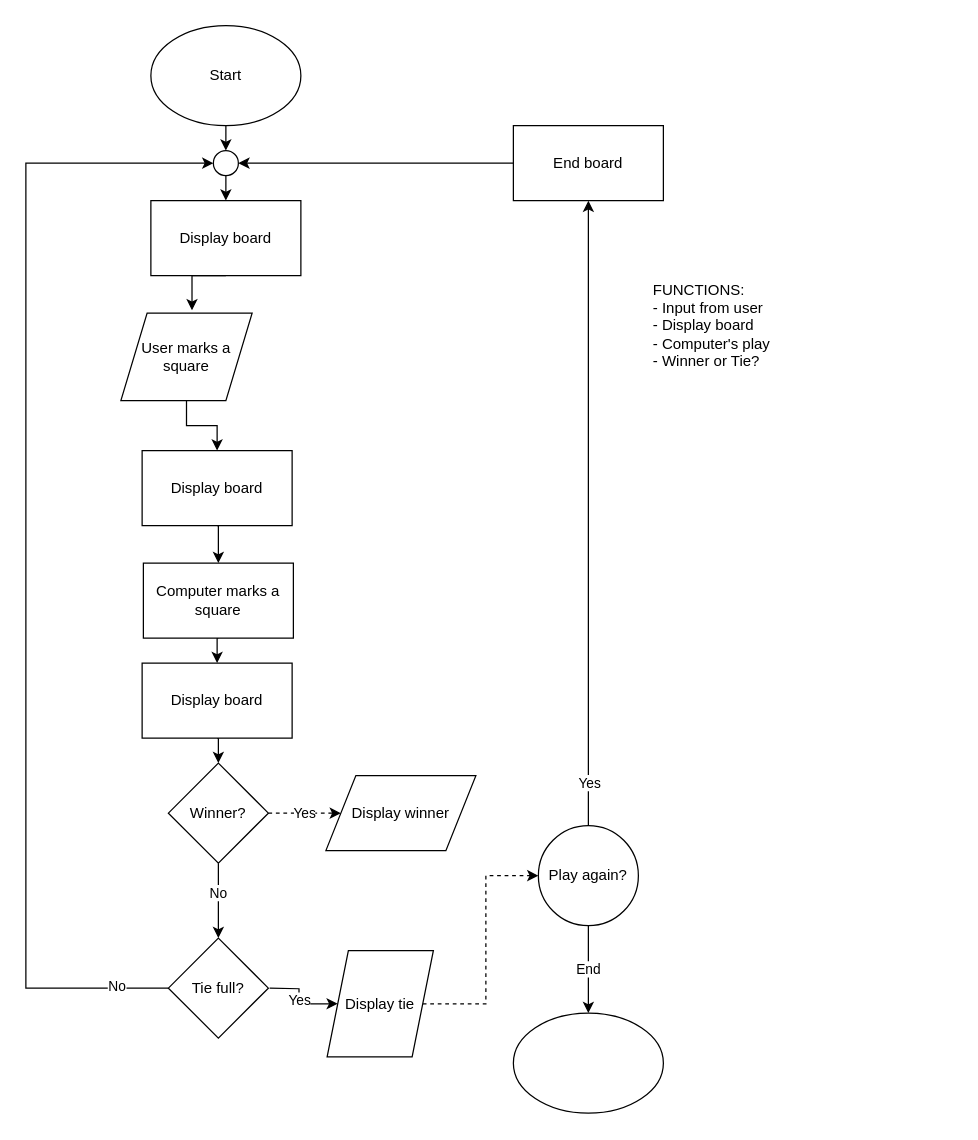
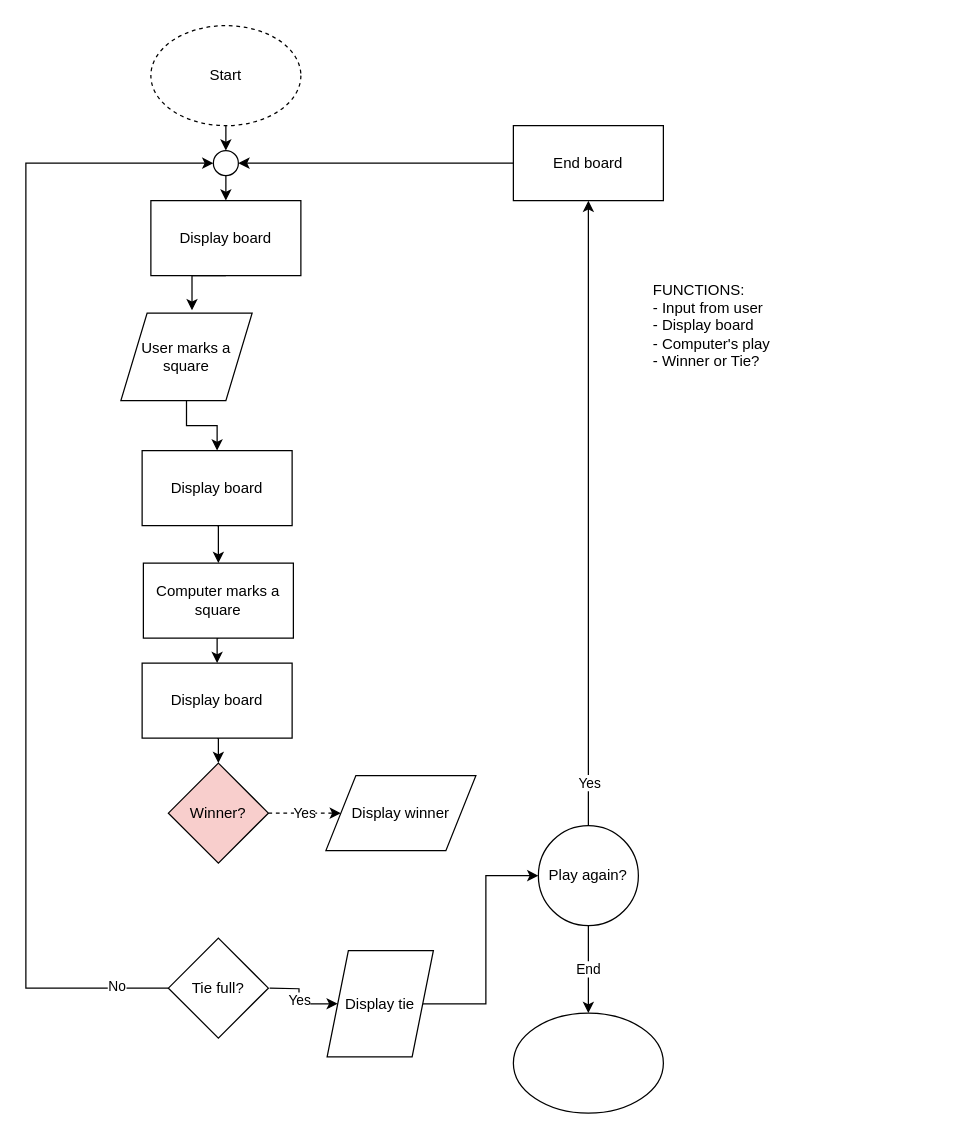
(226, 76) -> (226, 76)
(218, 813) -> (218, 813)
(218, 896) -> none
(486, 950) -> (486, 950)
